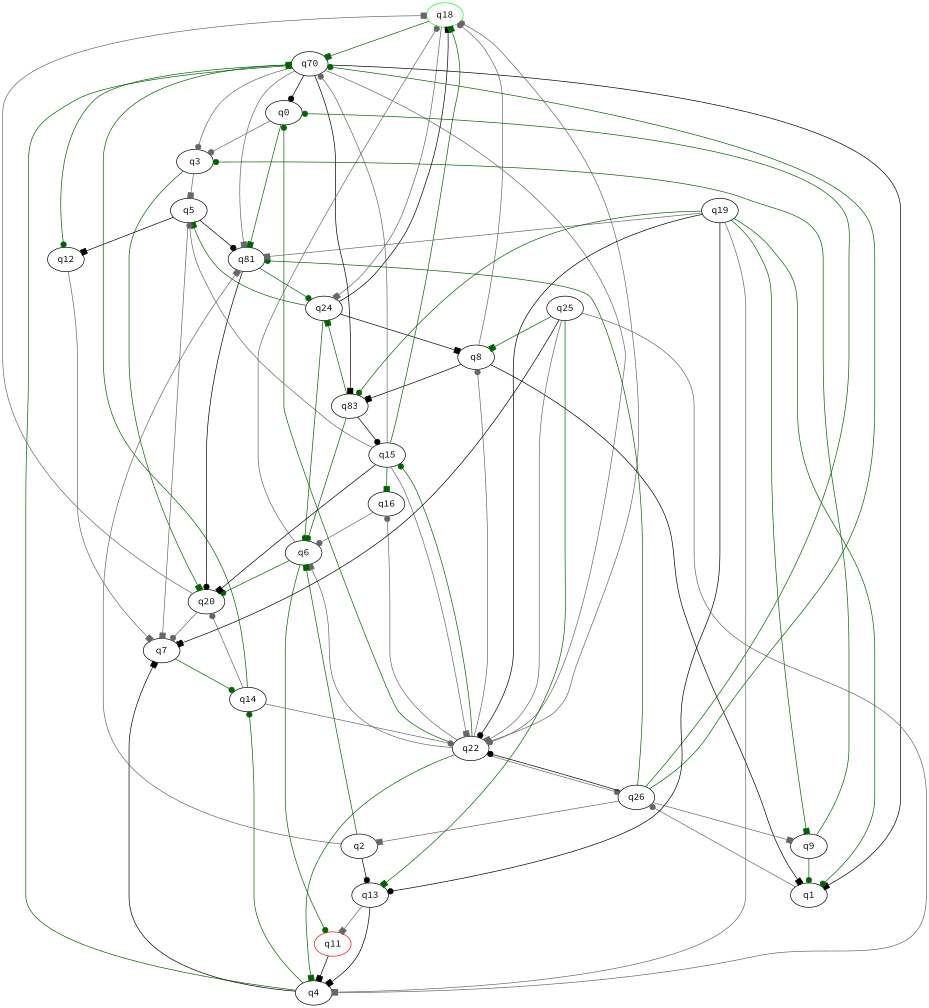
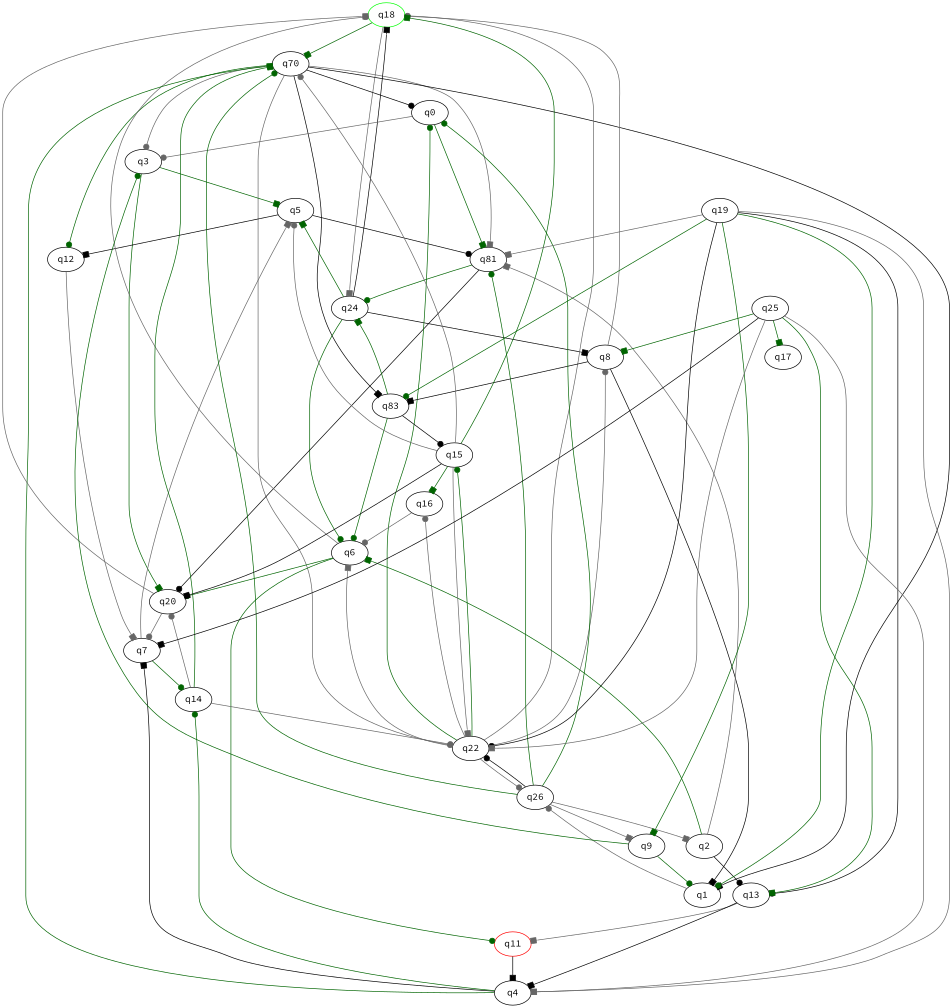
(192, 183) -> (216, 185)
none -> (783, 357)
(175, 427) -> (192, 426)
(334, 835) -> none
